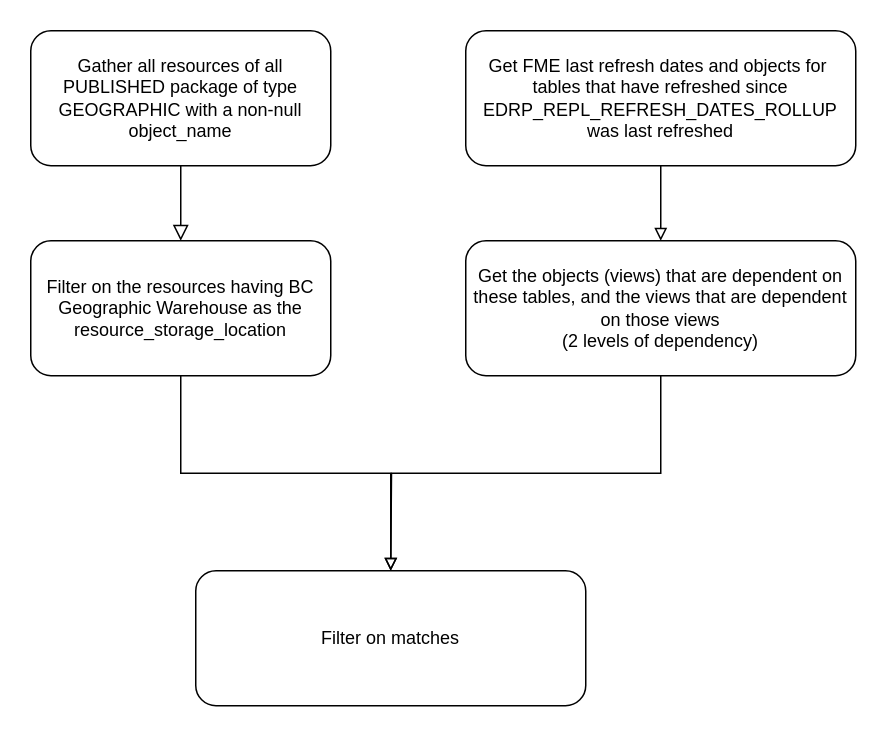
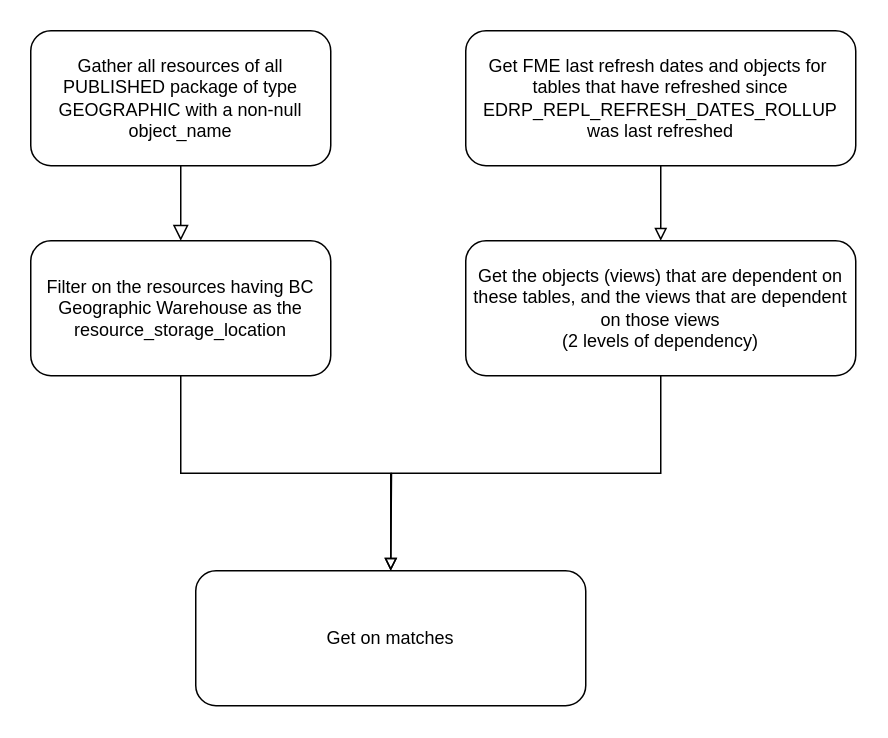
(391, 638) -> (391, 638)
